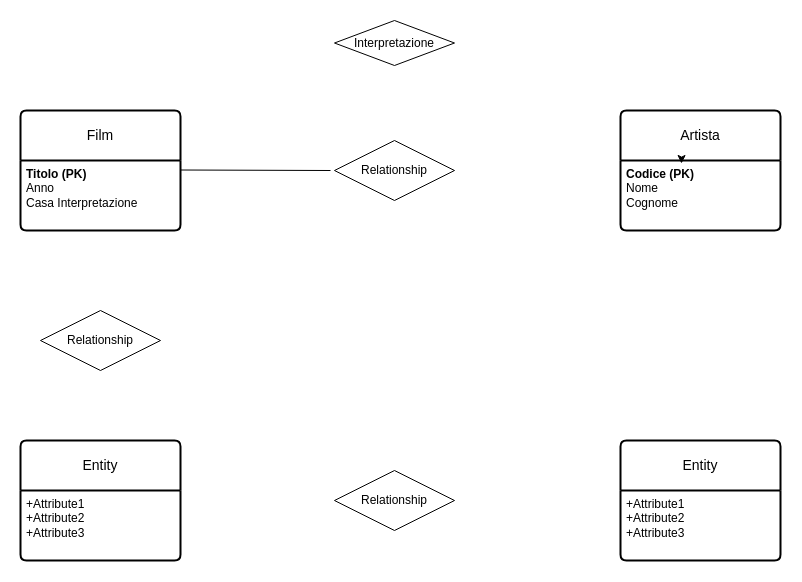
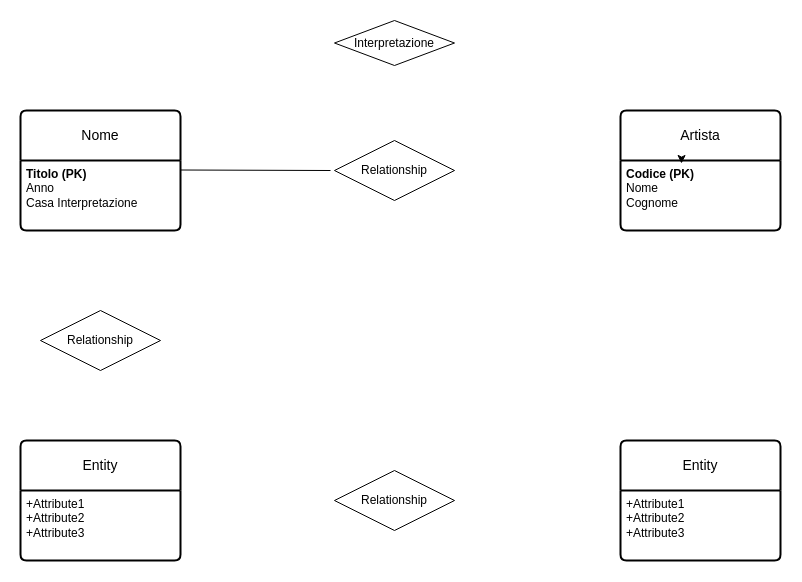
(101, 136) -> (101, 136)
